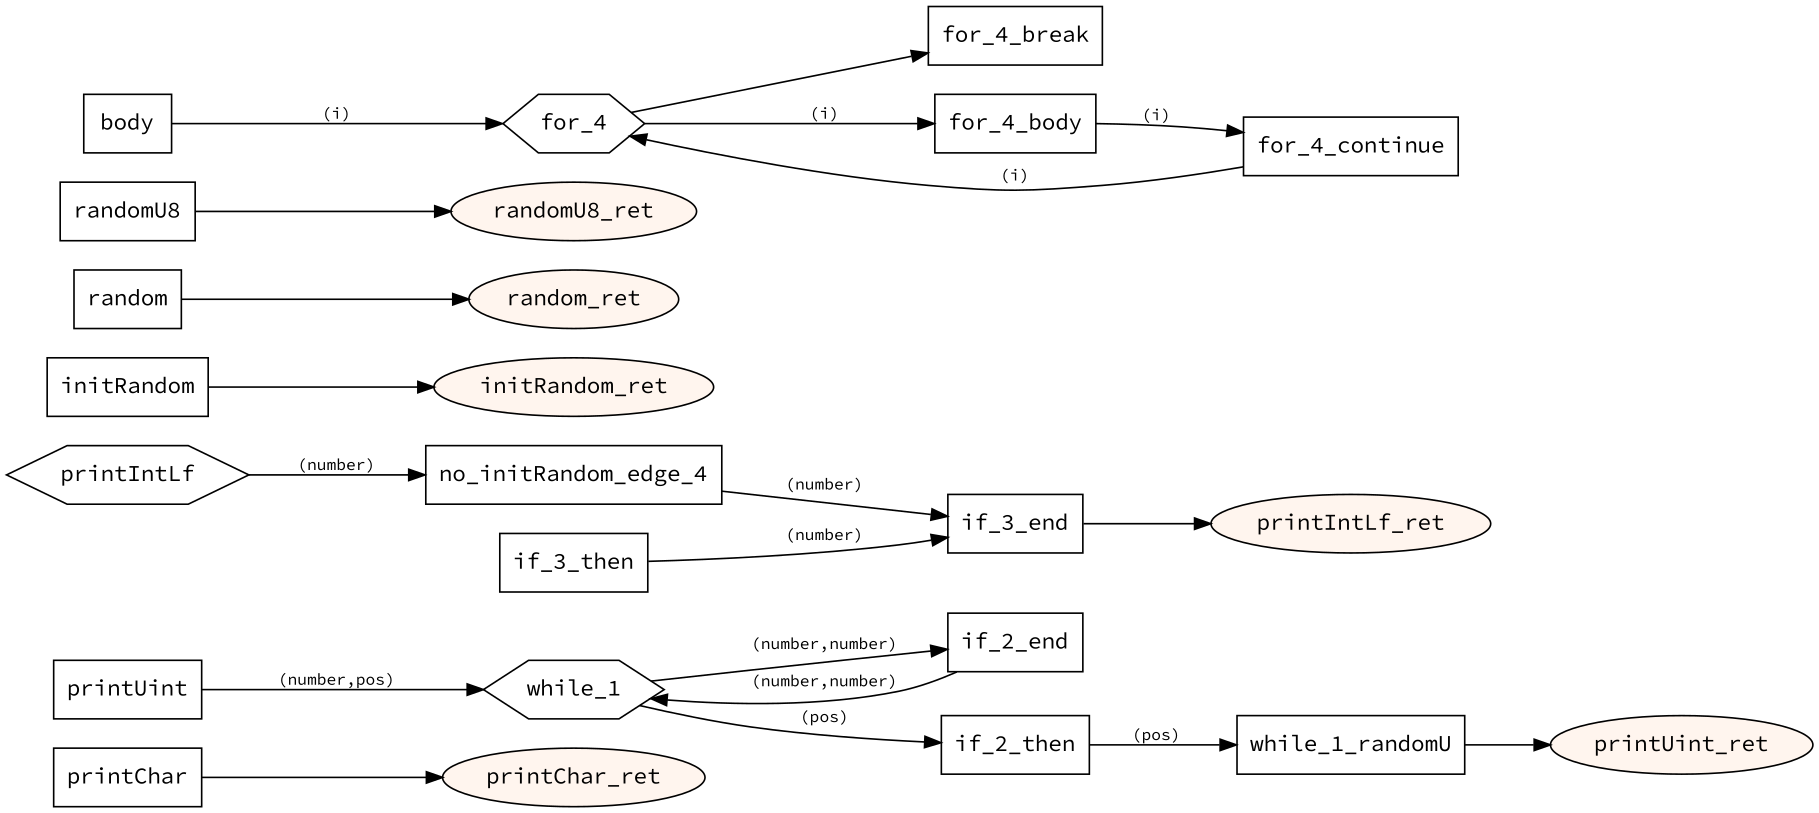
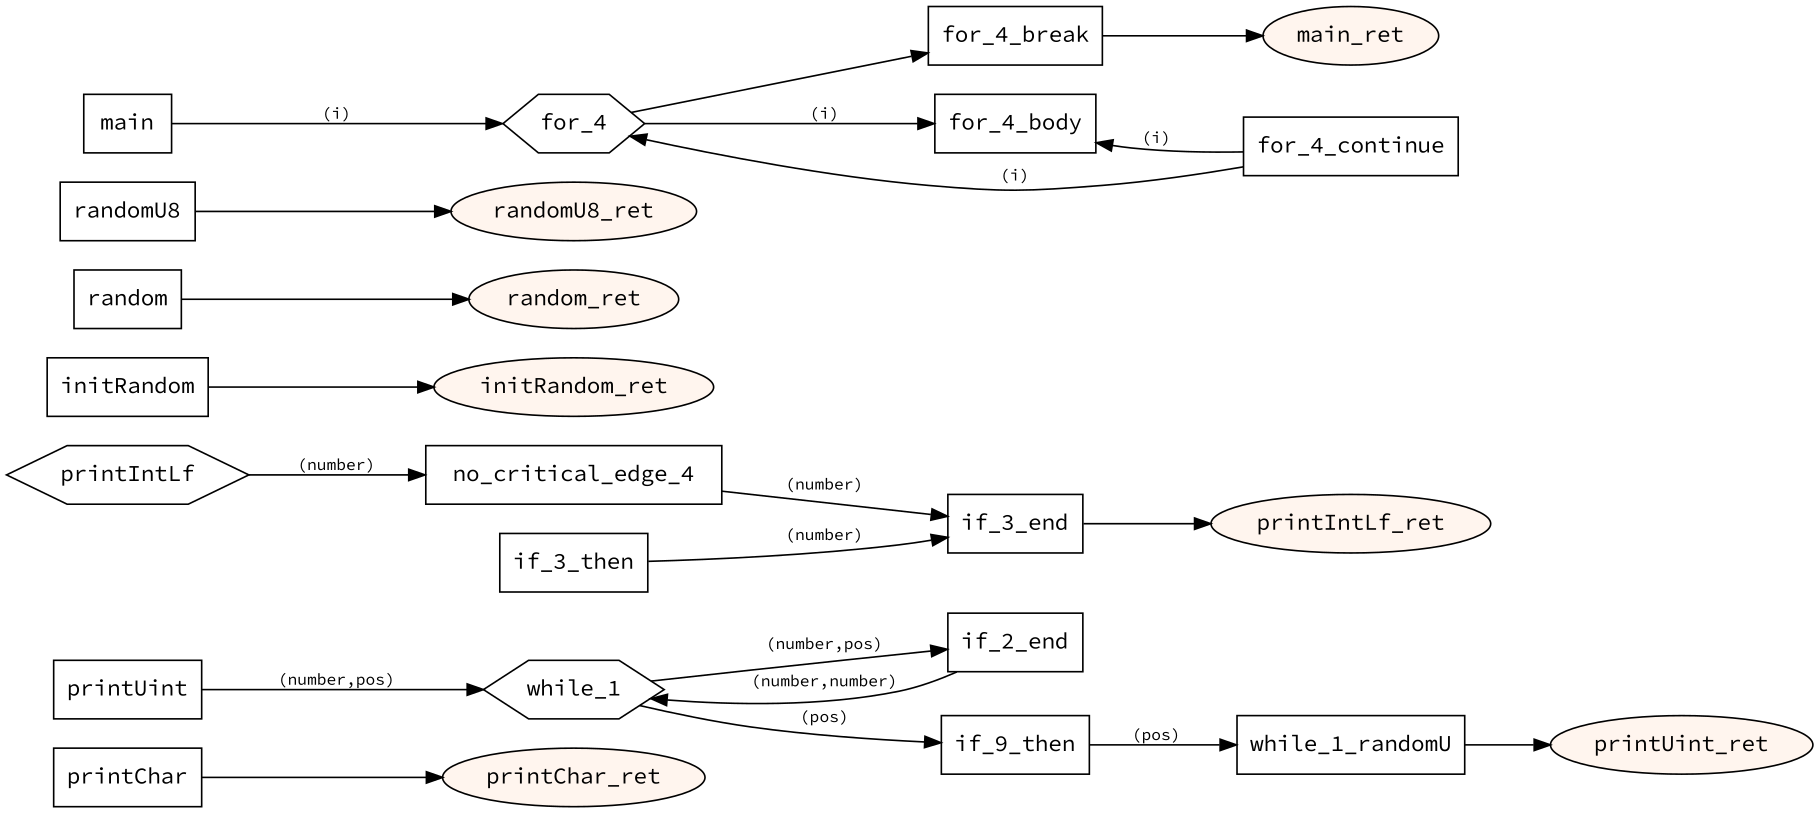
none -> (1351, 36)
(128, 124) -> (128, 124)
(1162, 126) -> (1178, 151)
(574, 475) -> (574, 475)
(825, 645) -> (825, 645)
(1015, 745) -> (1015, 745)
